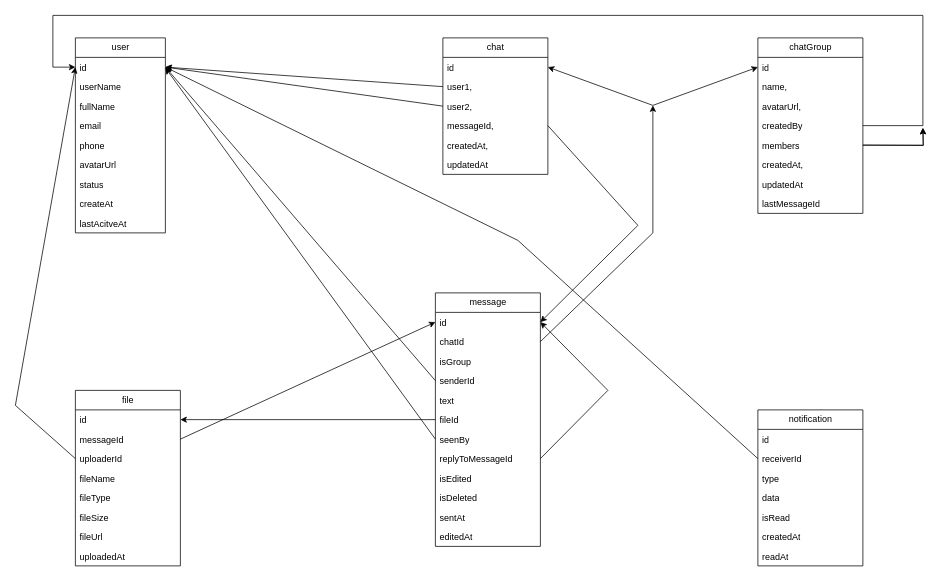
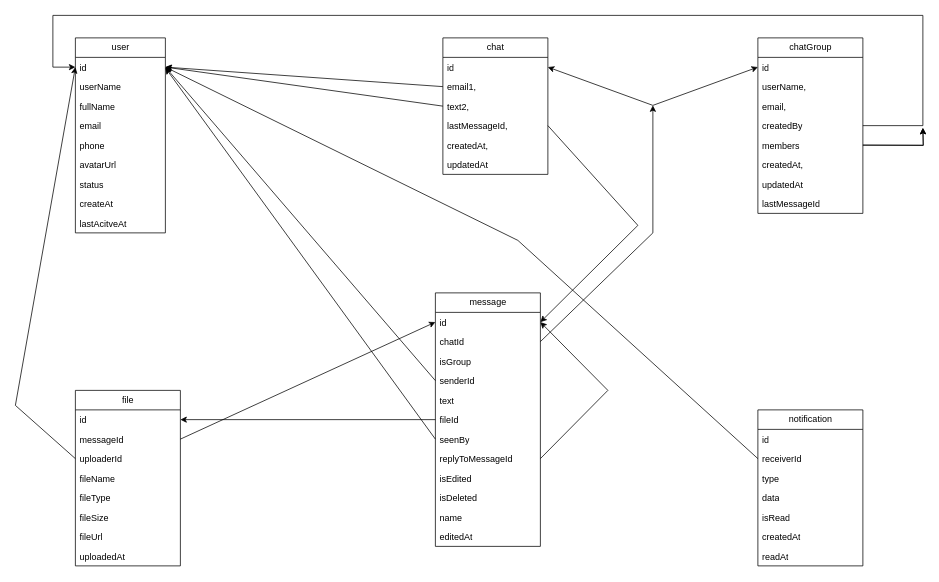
(461, 88) -> (462, 88)
(774, 88) -> (784, 88)
(461, 107) -> (461, 107)
(785, 107) -> (774, 107)
(471, 127) -> (480, 127)
(455, 518) -> (450, 518)
